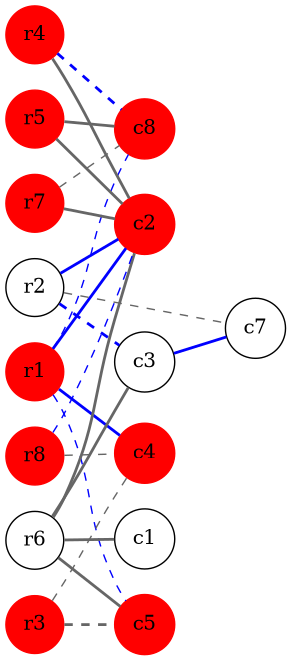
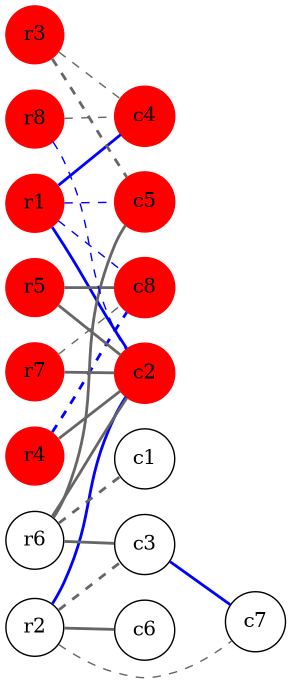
(89, 325) -> (90, 586)
(79, 540) -> (100, 492)
none -> (145, 630)
